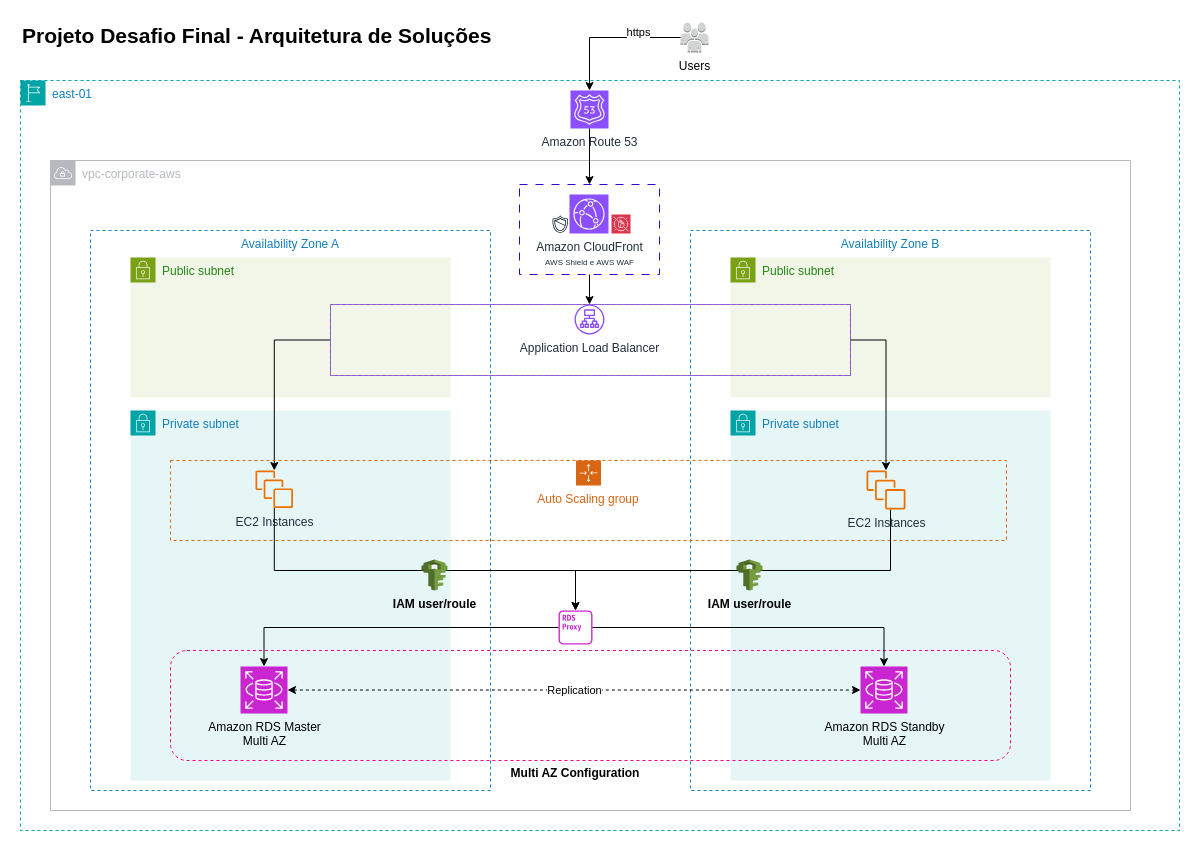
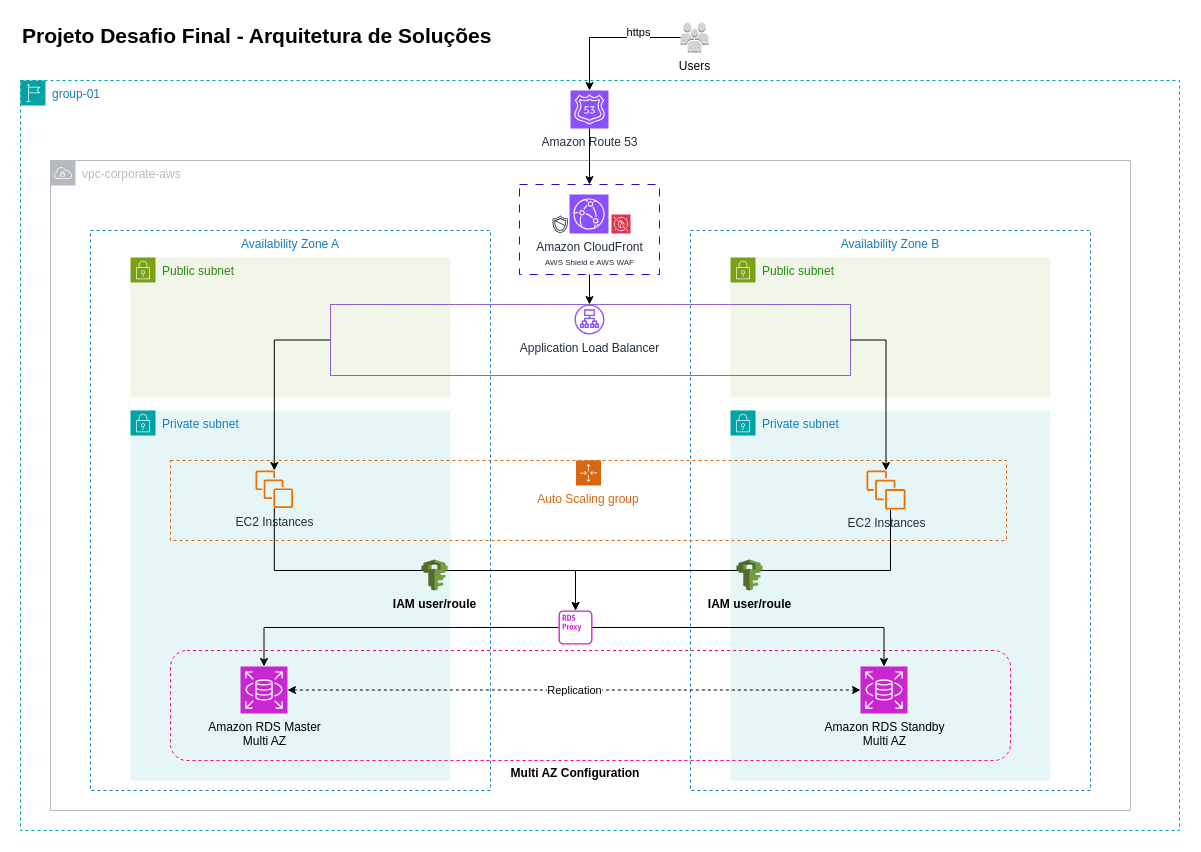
(76, 95) -> (79, 95)
